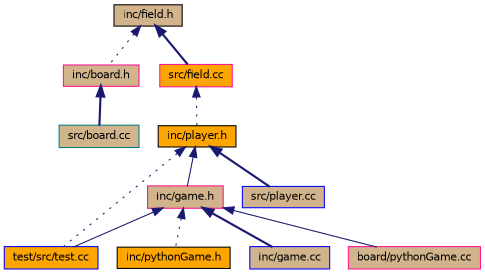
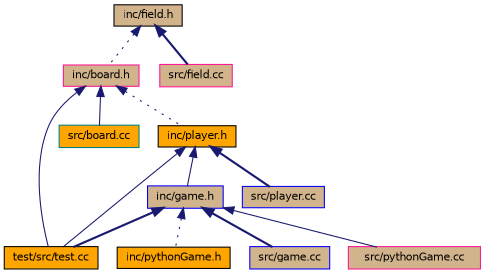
(196, 76) -> (196, 76)
(100, 111) -> (100, 111)
(197, 112) -> (154, 109)
(99, 136) -> (99, 136)
none -> (40, 164)
(185, 197) -> (185, 197)
(120, 200) -> (120, 200)
(113, 230) -> (113, 230)
(51, 258) -> (51, 258)
(290, 258) -> (290, 258)
(414, 258) -> (414, 258)
